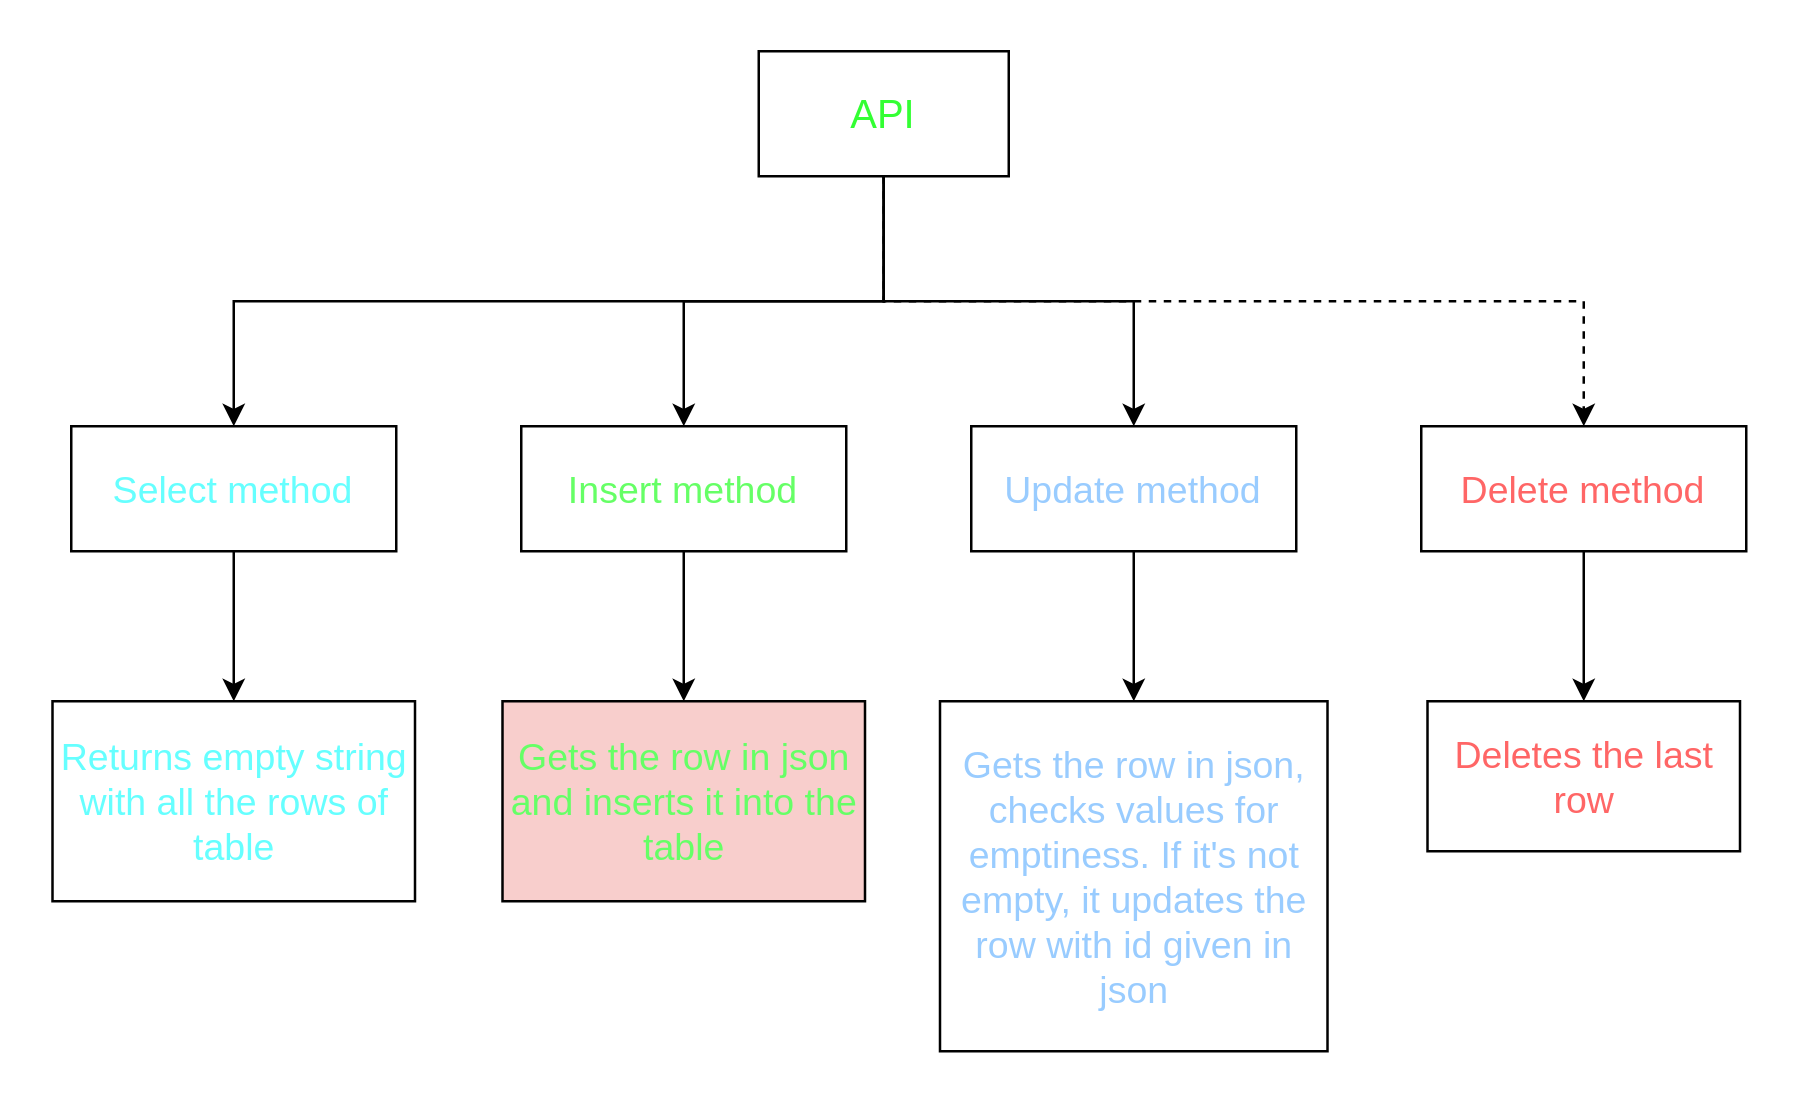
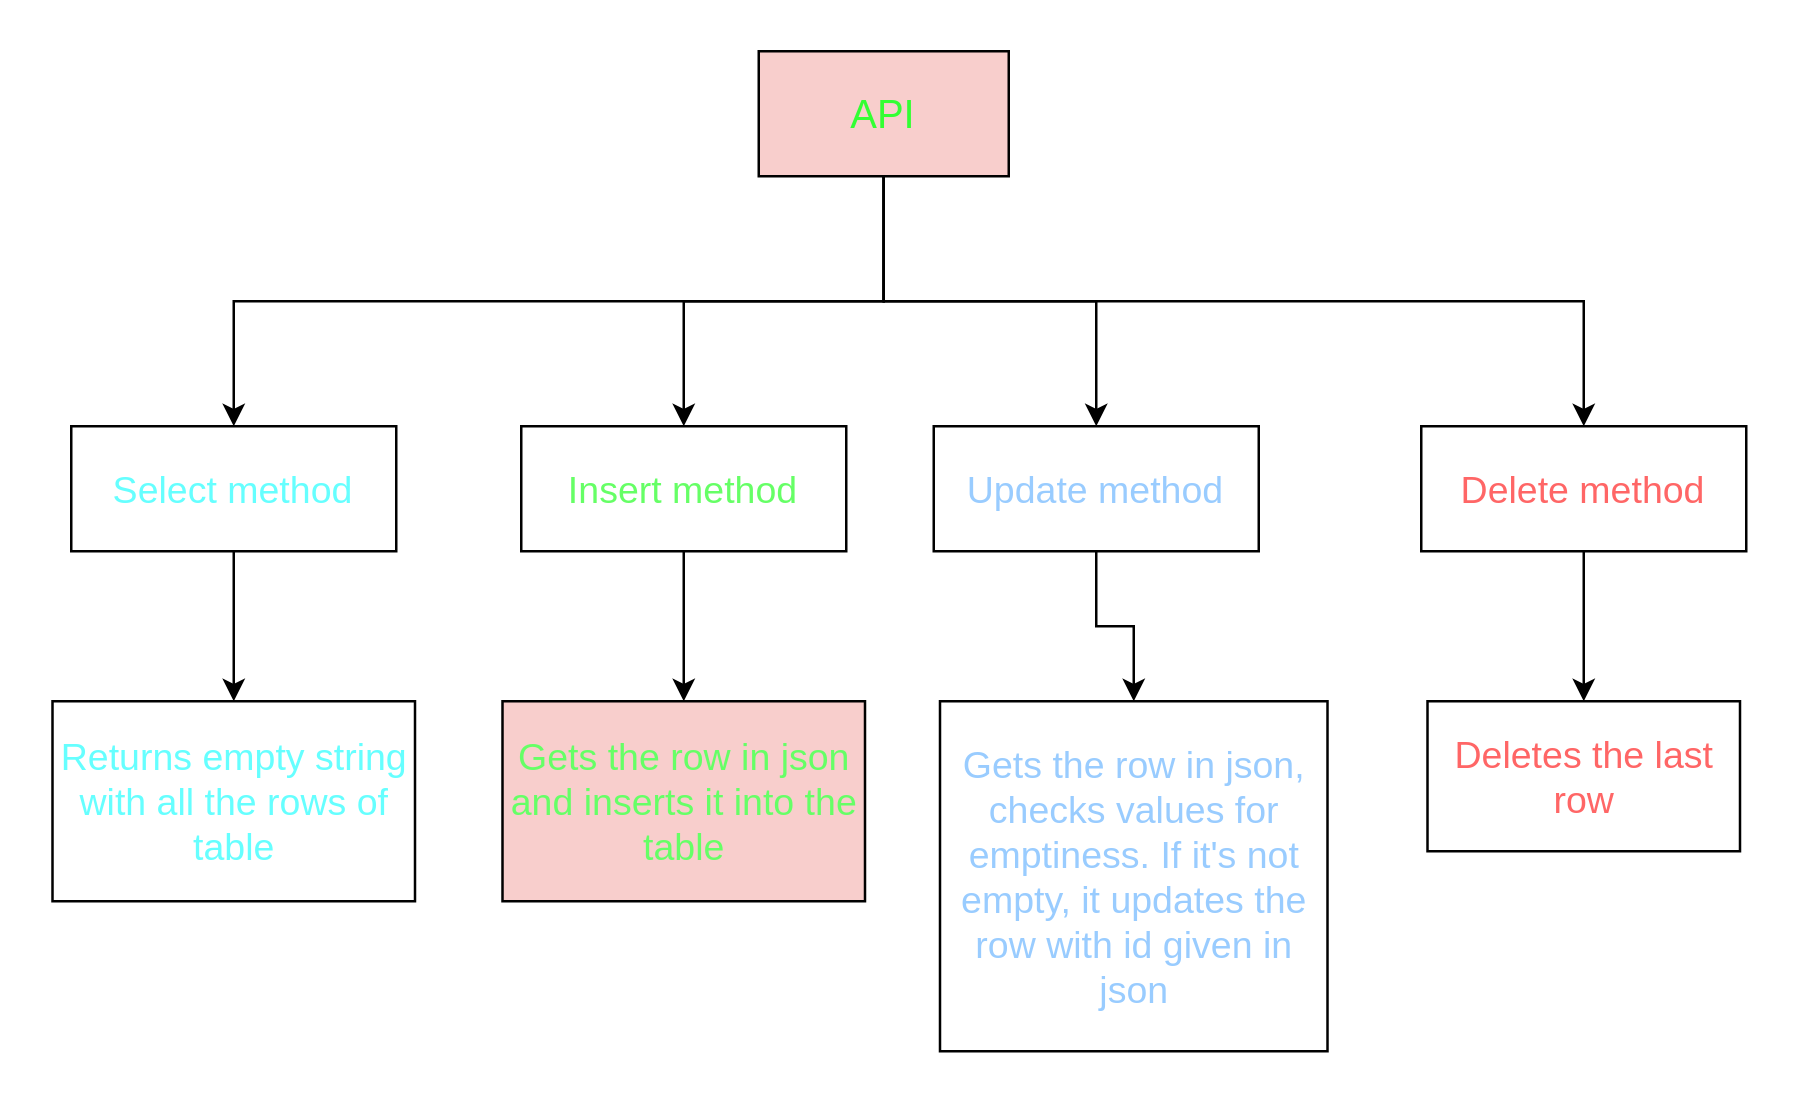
(884, 114) -> (884, 114)
(1414, 301) -> (1414, 301)
(1134, 489) -> (1096, 489)
